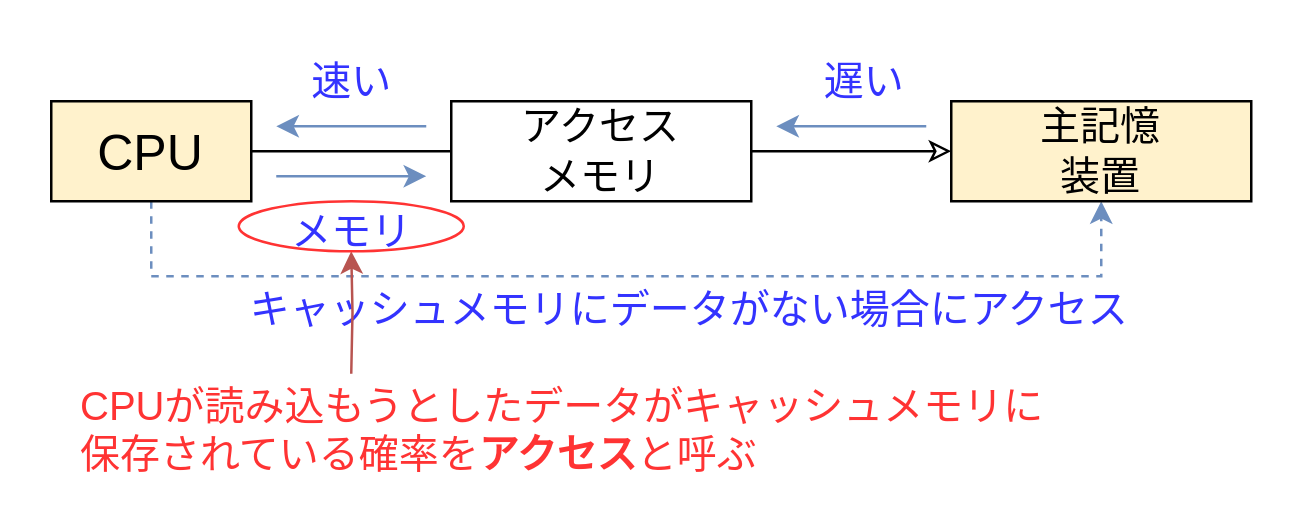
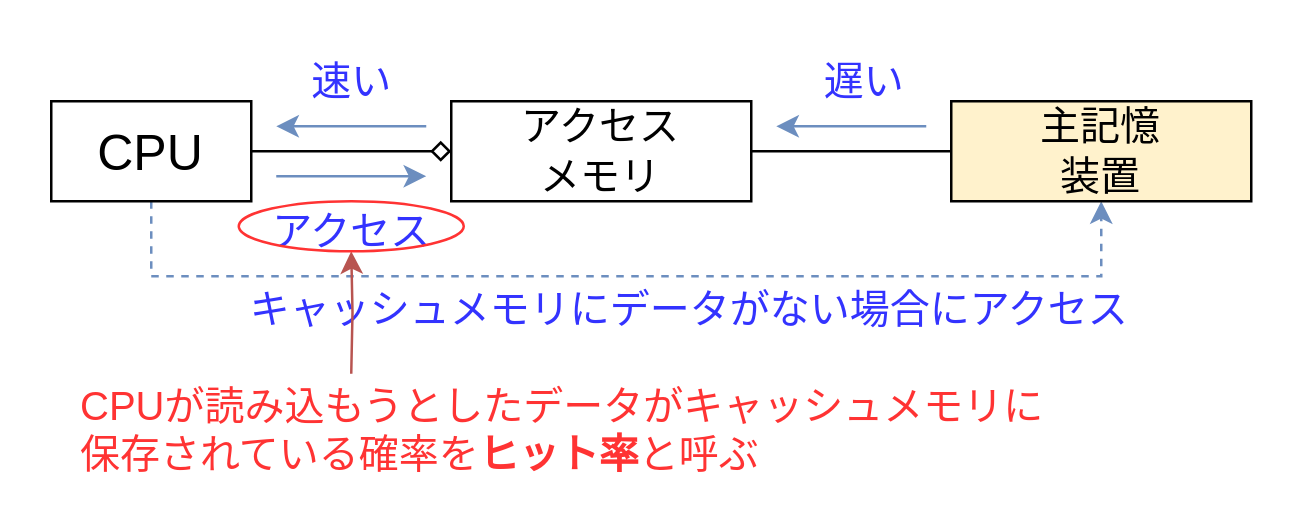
(151, 151) -> (151, 151)
(440, 151) -> (431, 151)
(933, 151) -> (940, 151)
(353, 233) -> (353, 233)
(555, 432) -> (555, 432)
